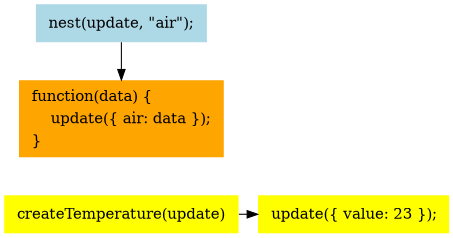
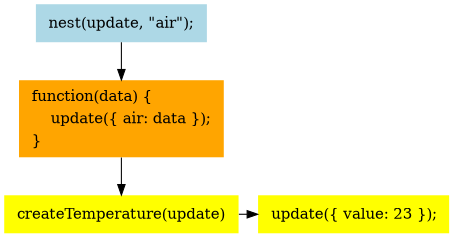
none -> (121, 171)
